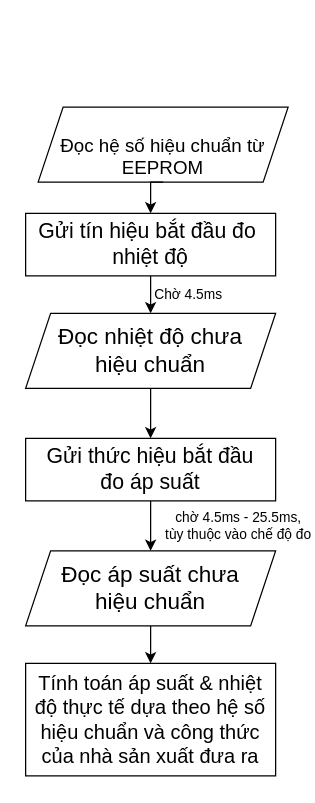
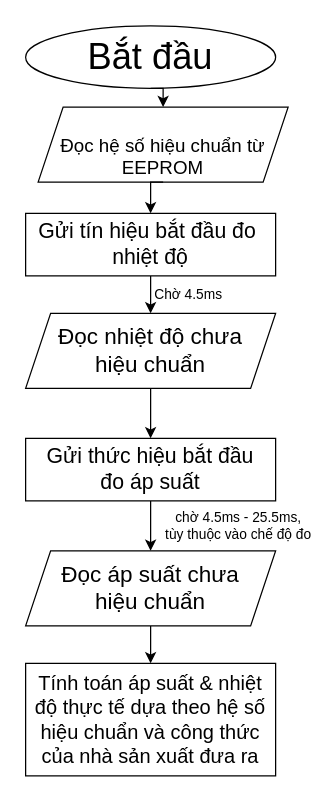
none -> (151, 57)
none -> (162, 88)
